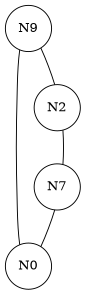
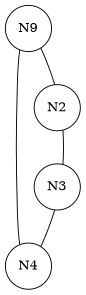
(57, 187) -> (57, 187)
(28, 266) -> (28, 266)
